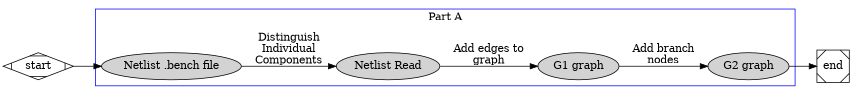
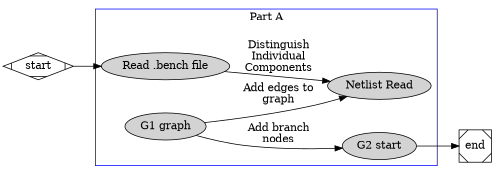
(171, 66) -> (166, 66)
(485, 66) -> (273, 113)
(748, 66) -> (379, 146)
